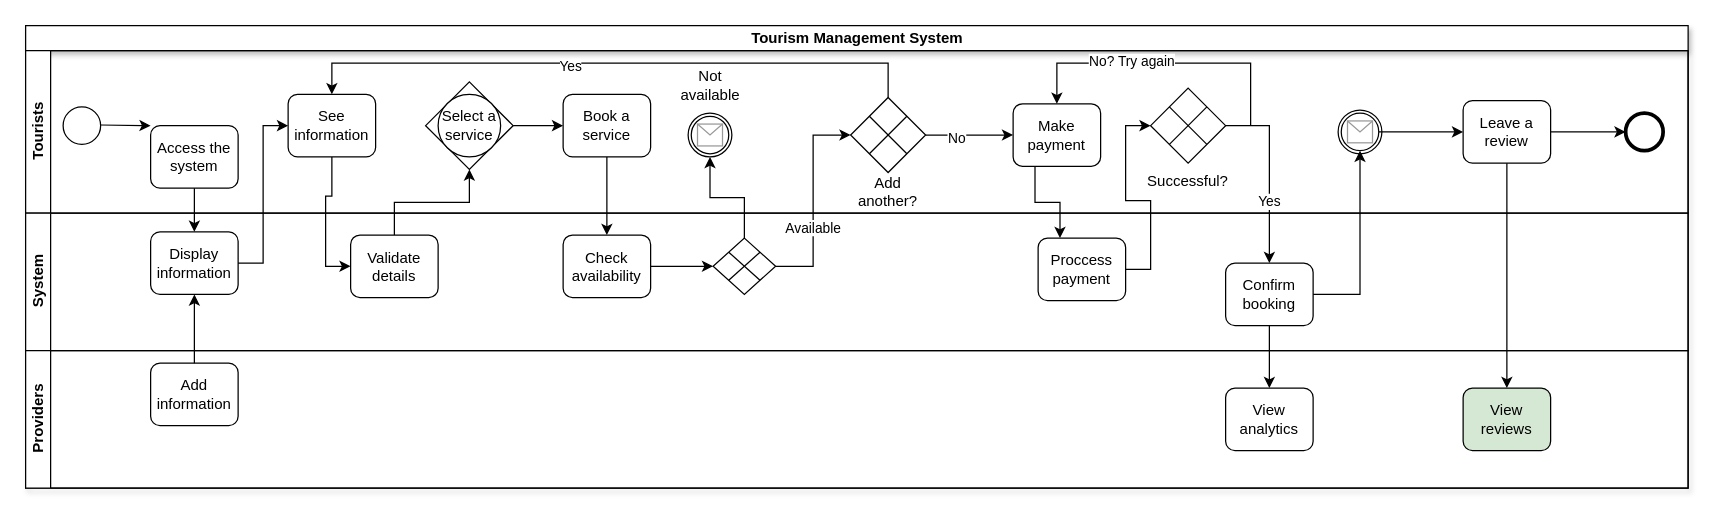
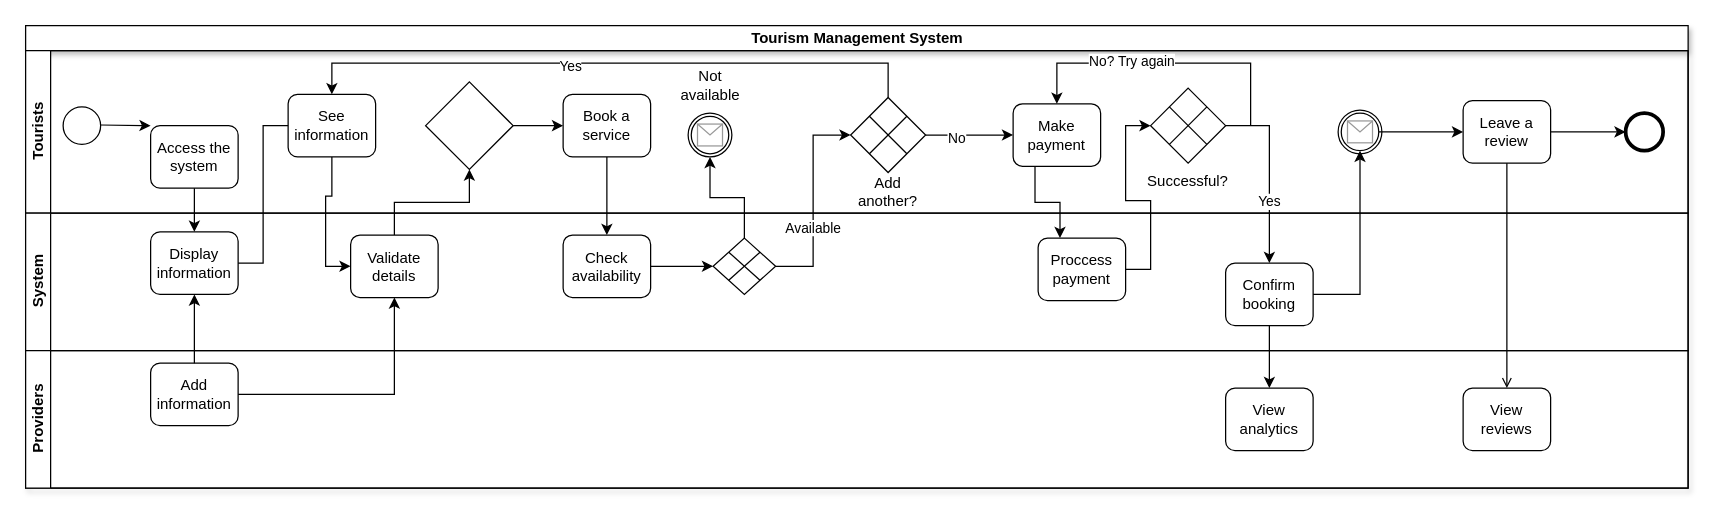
(278, 126) -> (281, 126)
(469, 126) -> none
(1507, 378) -> (1507, 380)
none -> (360, 394)
(1507, 419) -> (1507, 419)
